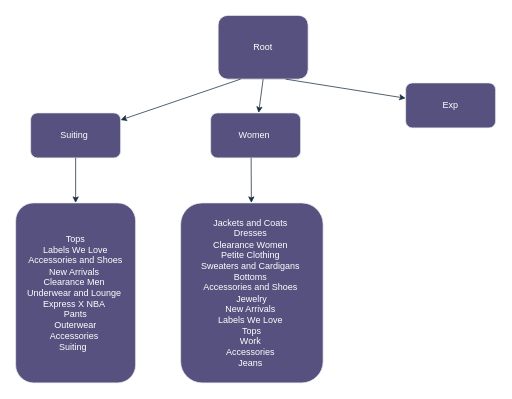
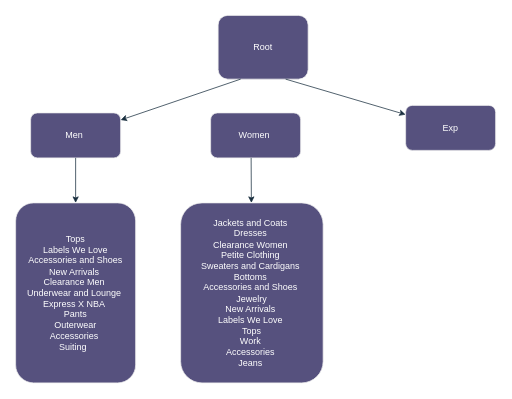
(261, 93) -> none
(450, 105) -> (450, 128)
(75, 135) -> (75, 135)
